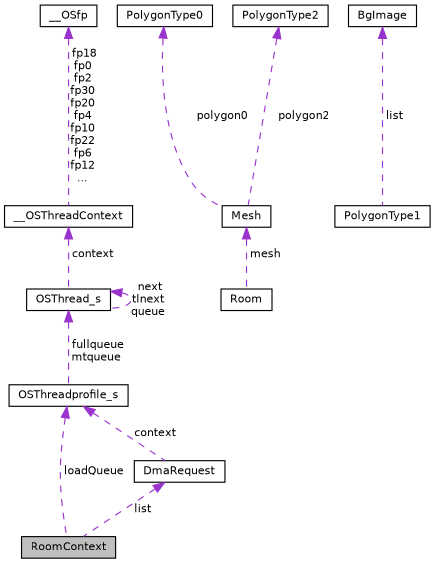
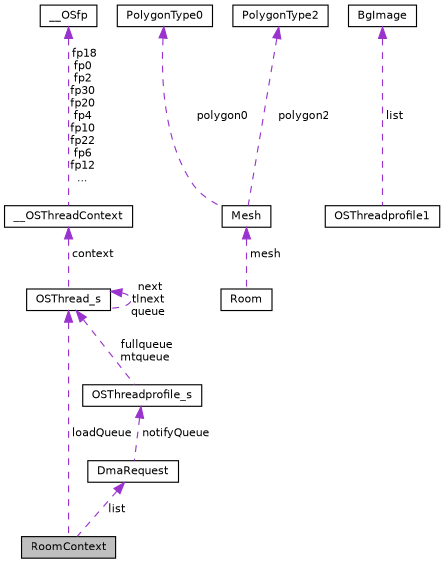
(382, 216) -> (382, 216)
(154, 434) -> (175, 434)
(60, 477) -> (69, 429)
